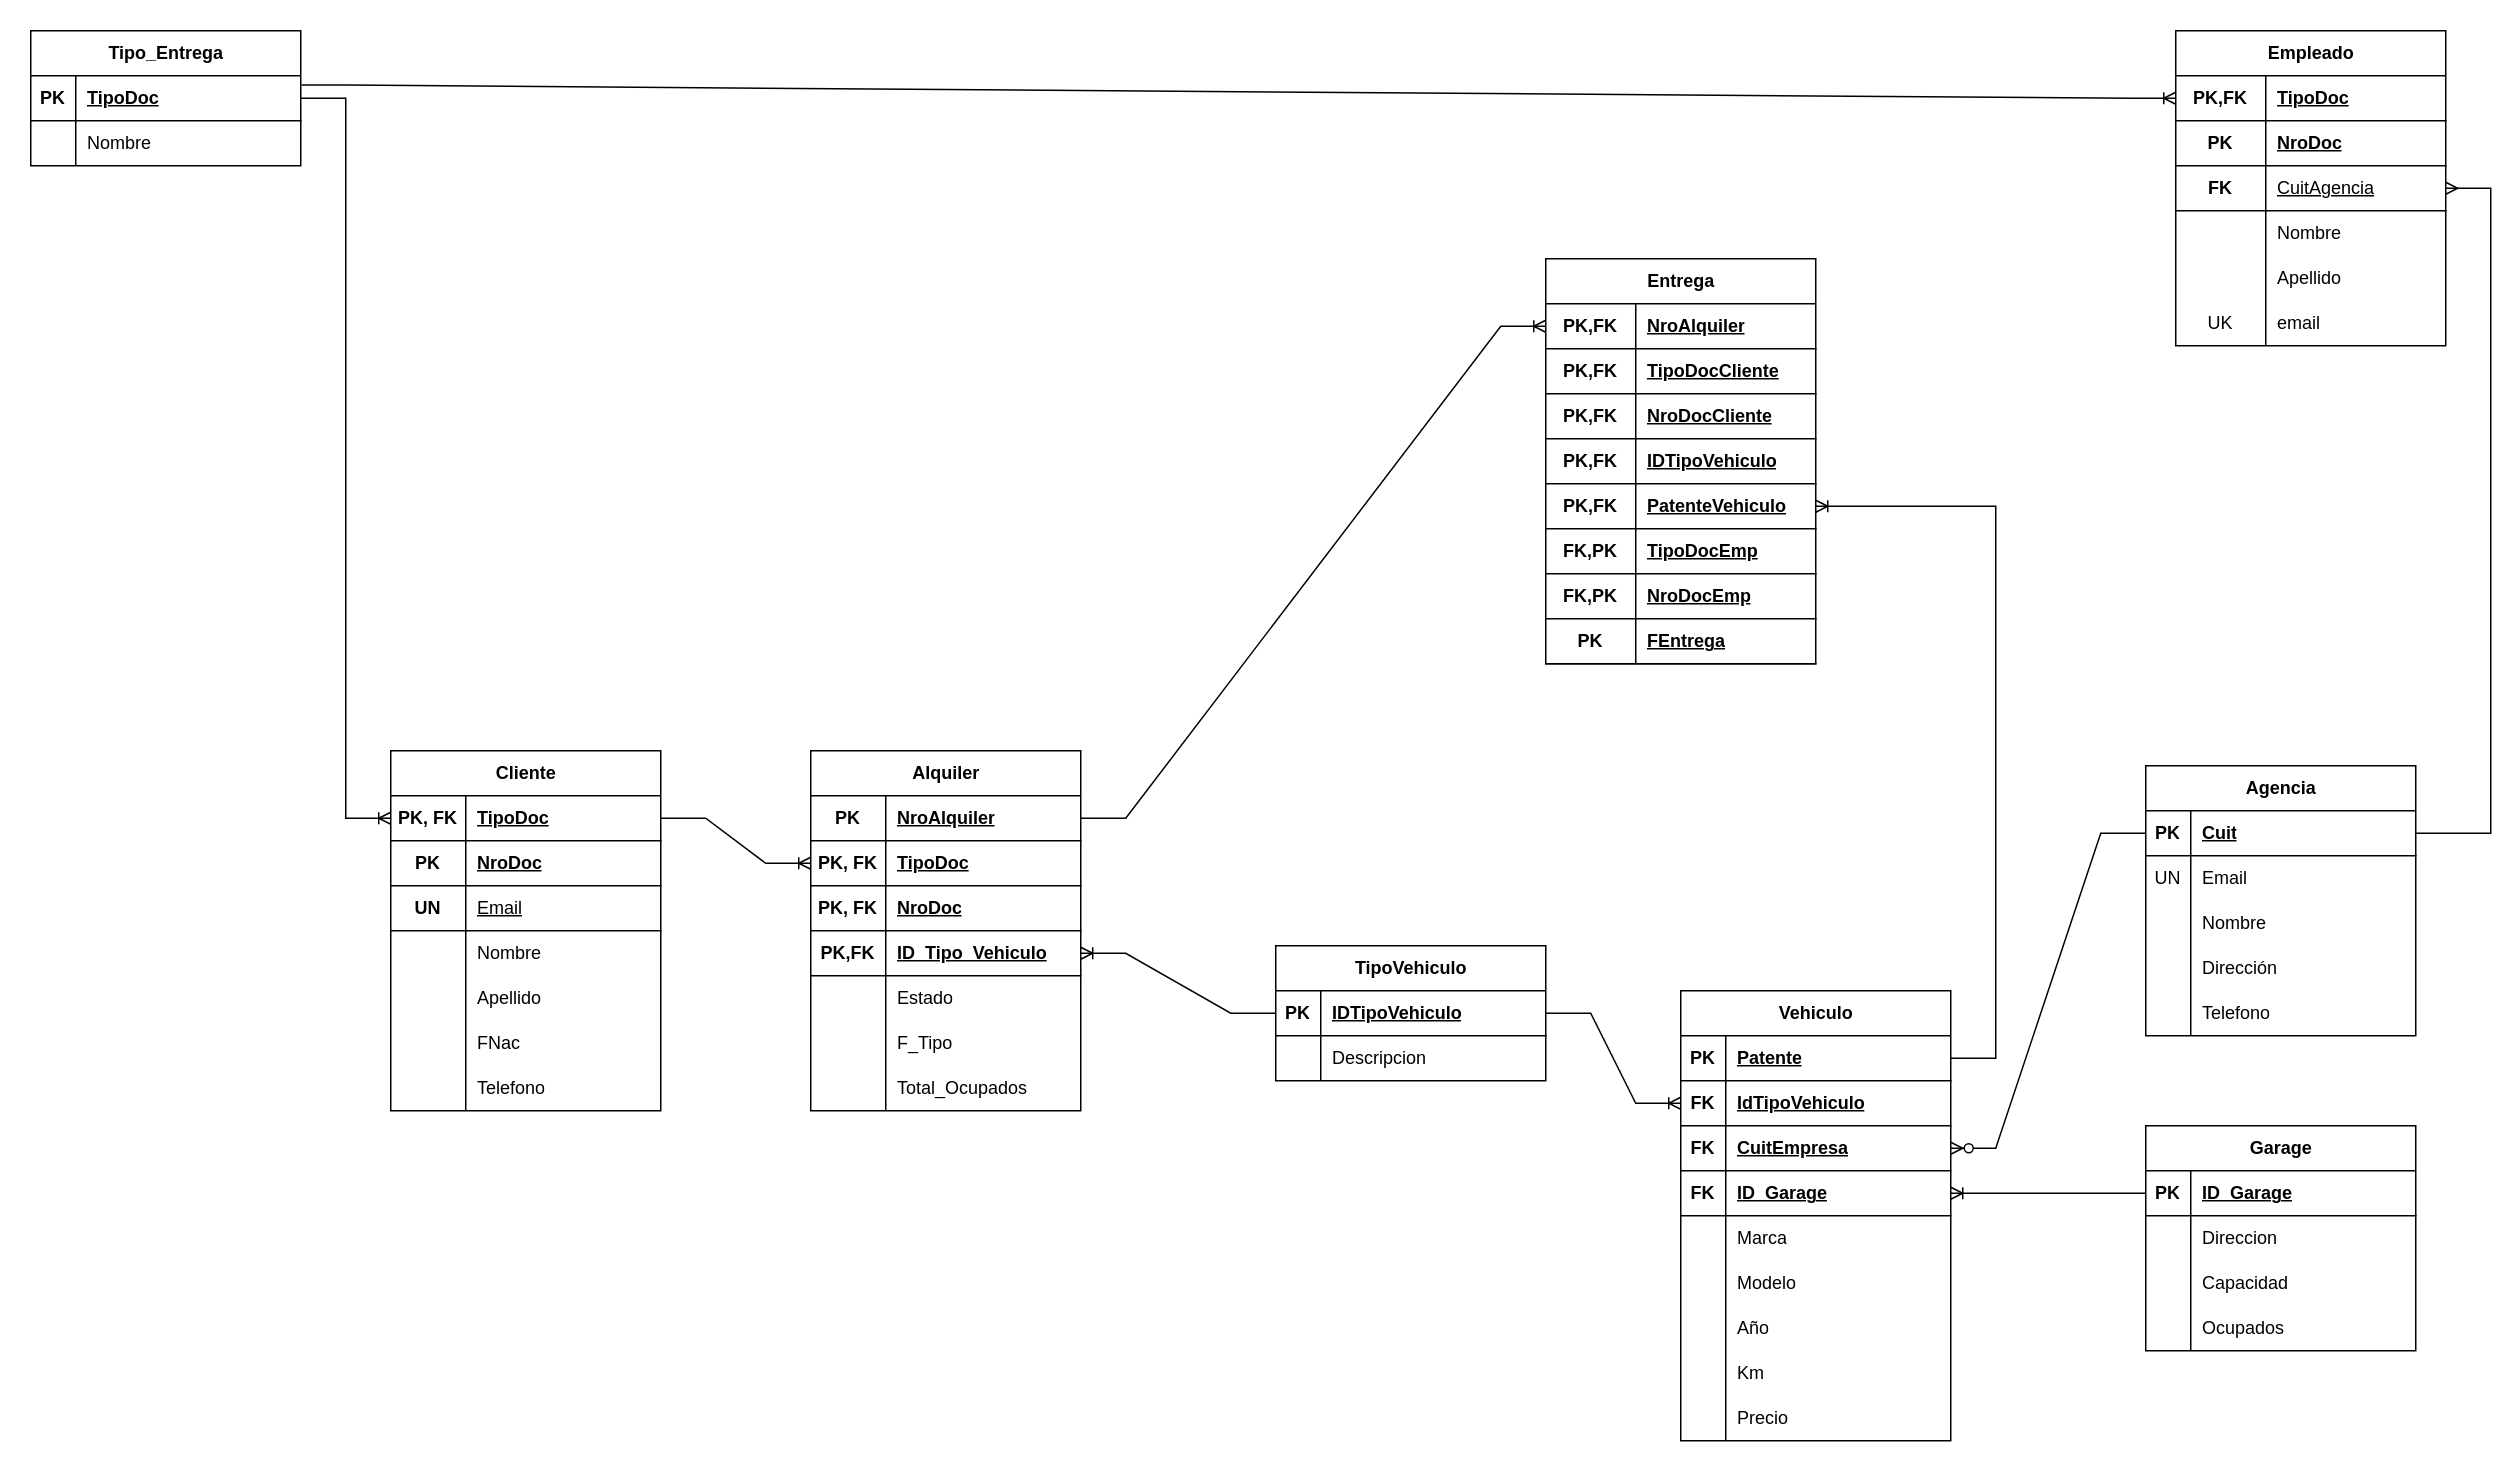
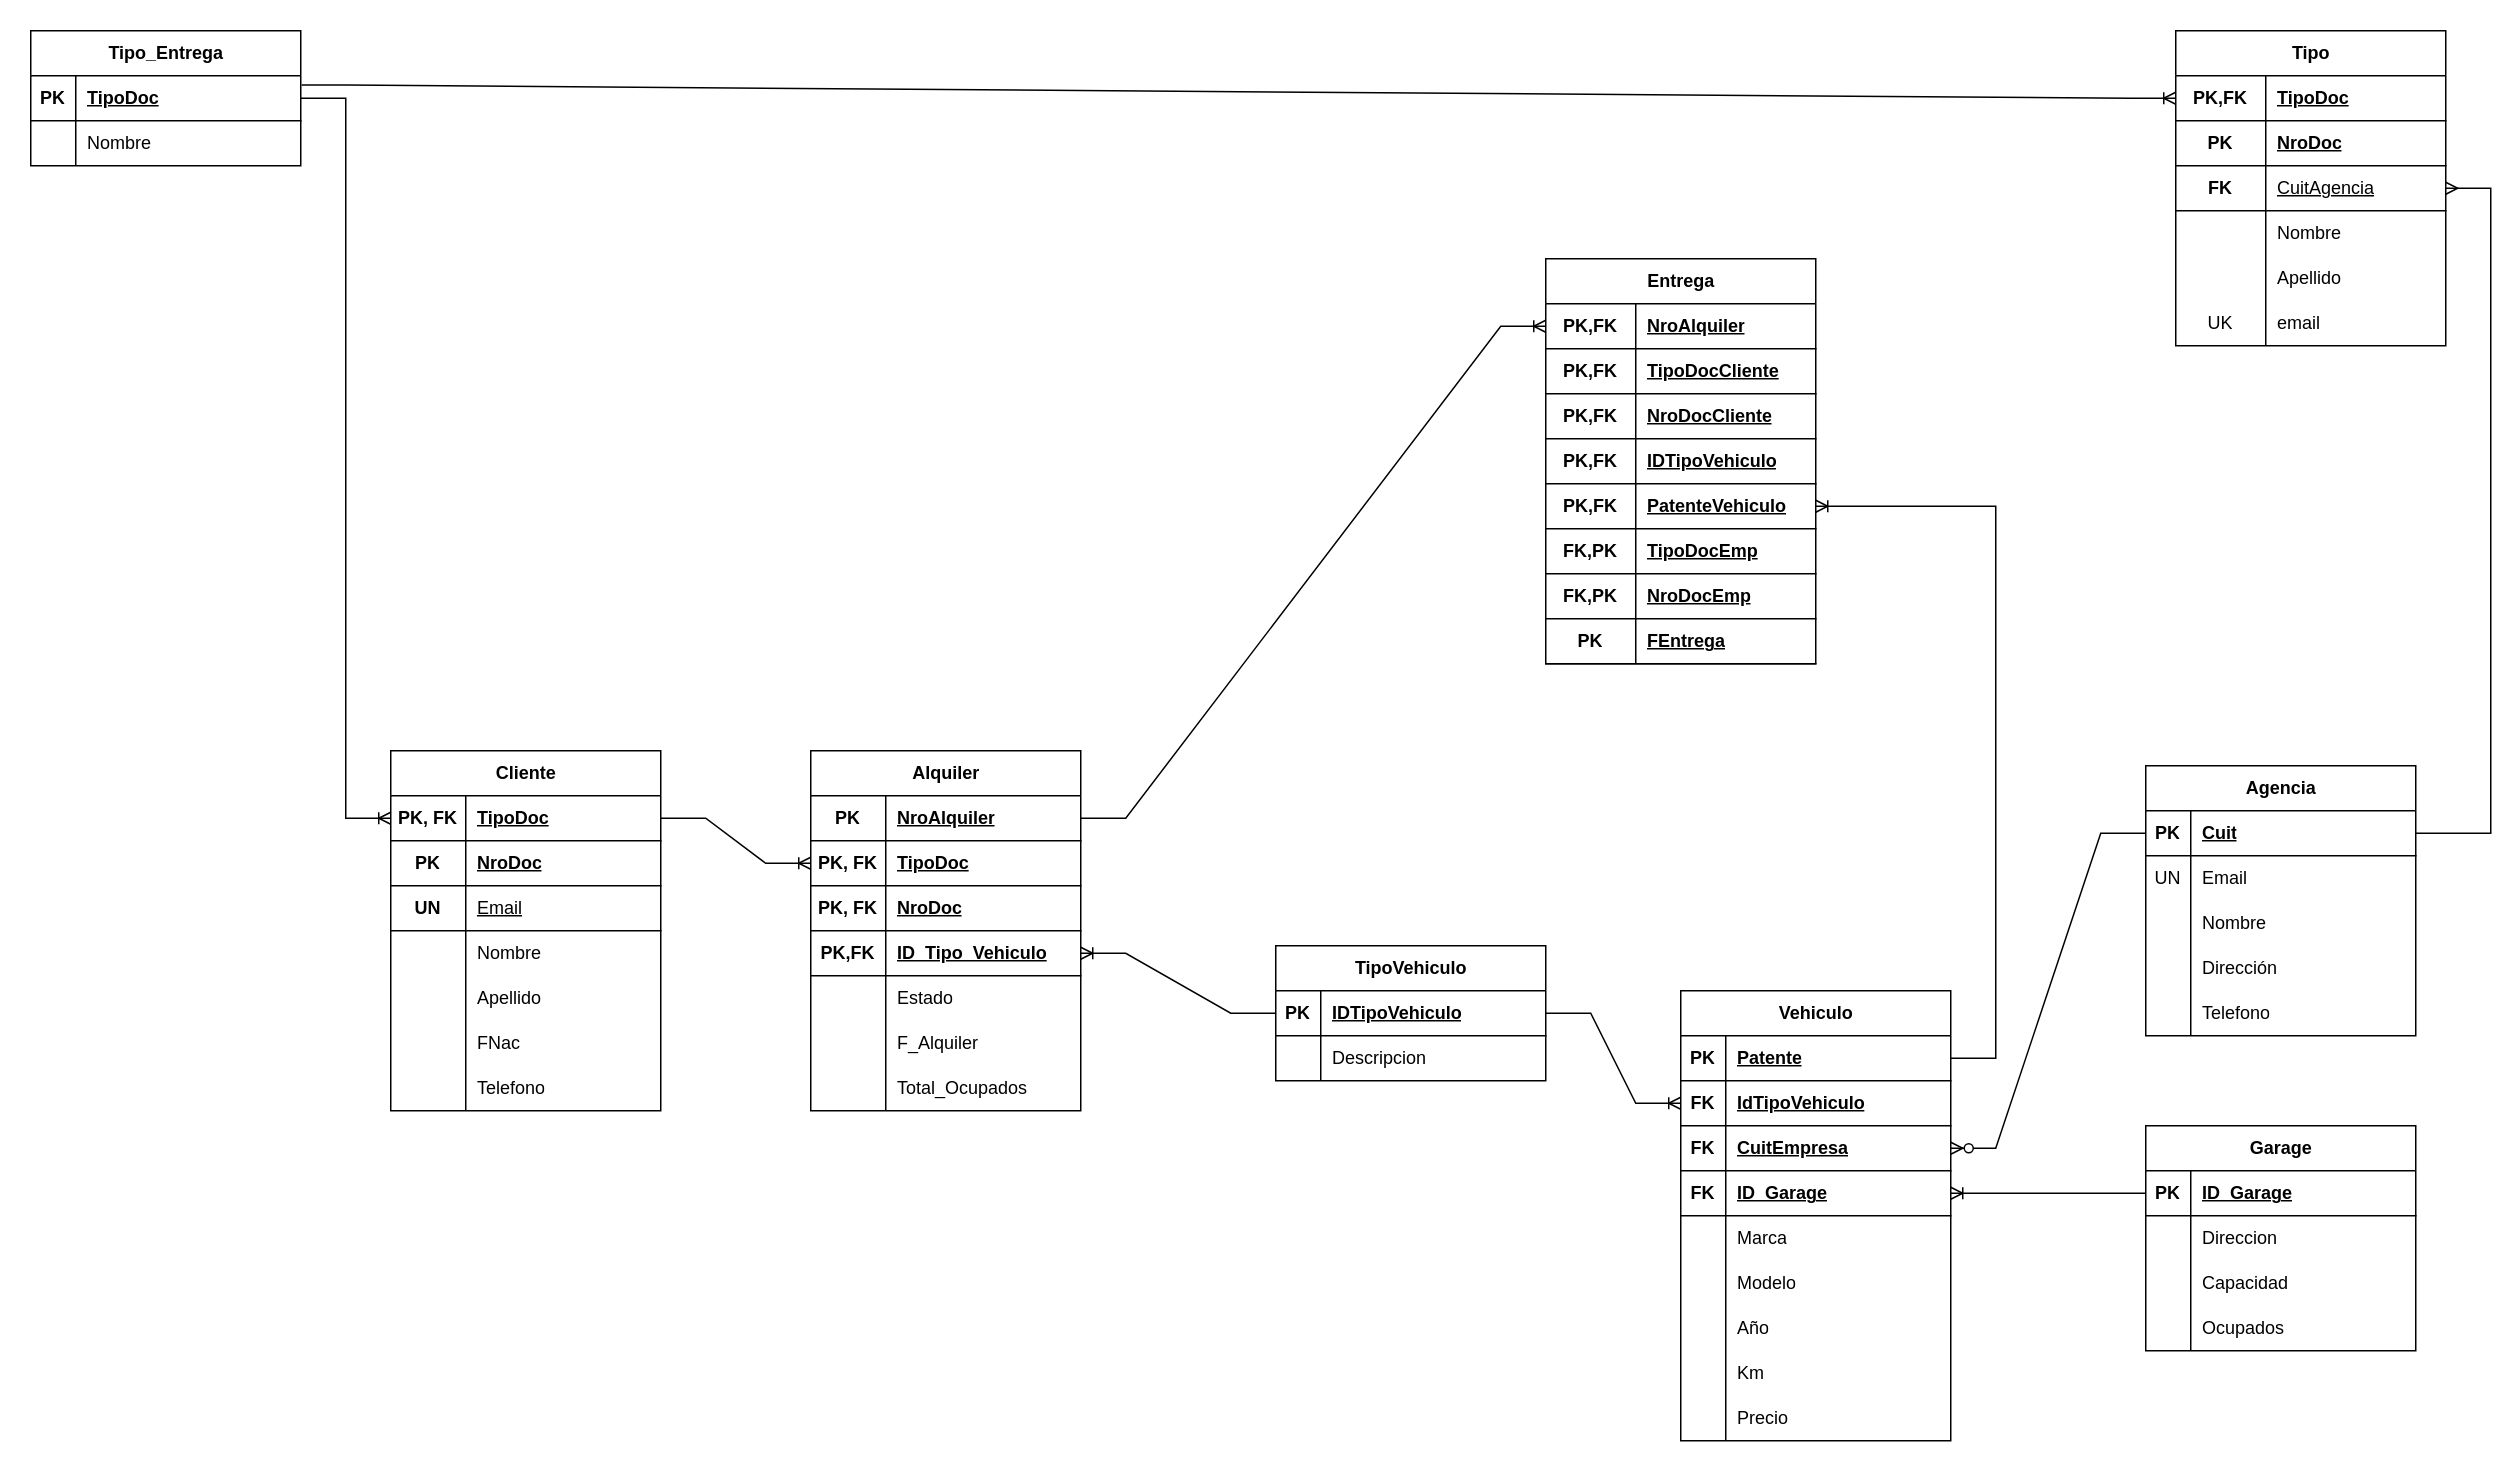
(2312, 53) -> (2312, 53)
(926, 1043) -> (941, 1043)
